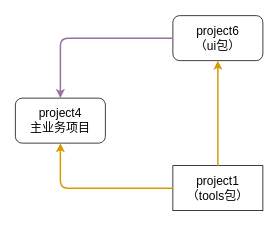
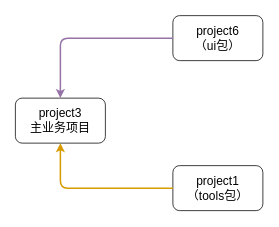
(218, 116) -> none
(60, 120) -> (60, 120)
(218, 188) -> (218, 188)
